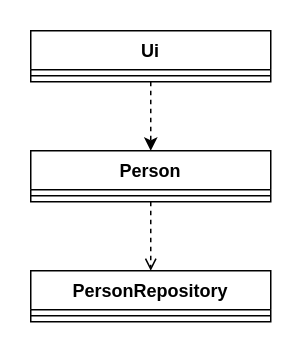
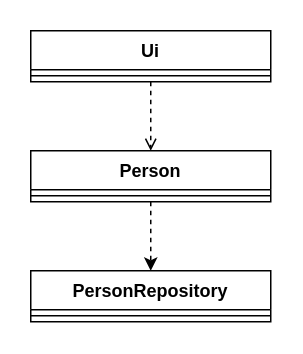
(151, 139) -> (151, 141)
(151, 261) -> (151, 259)
